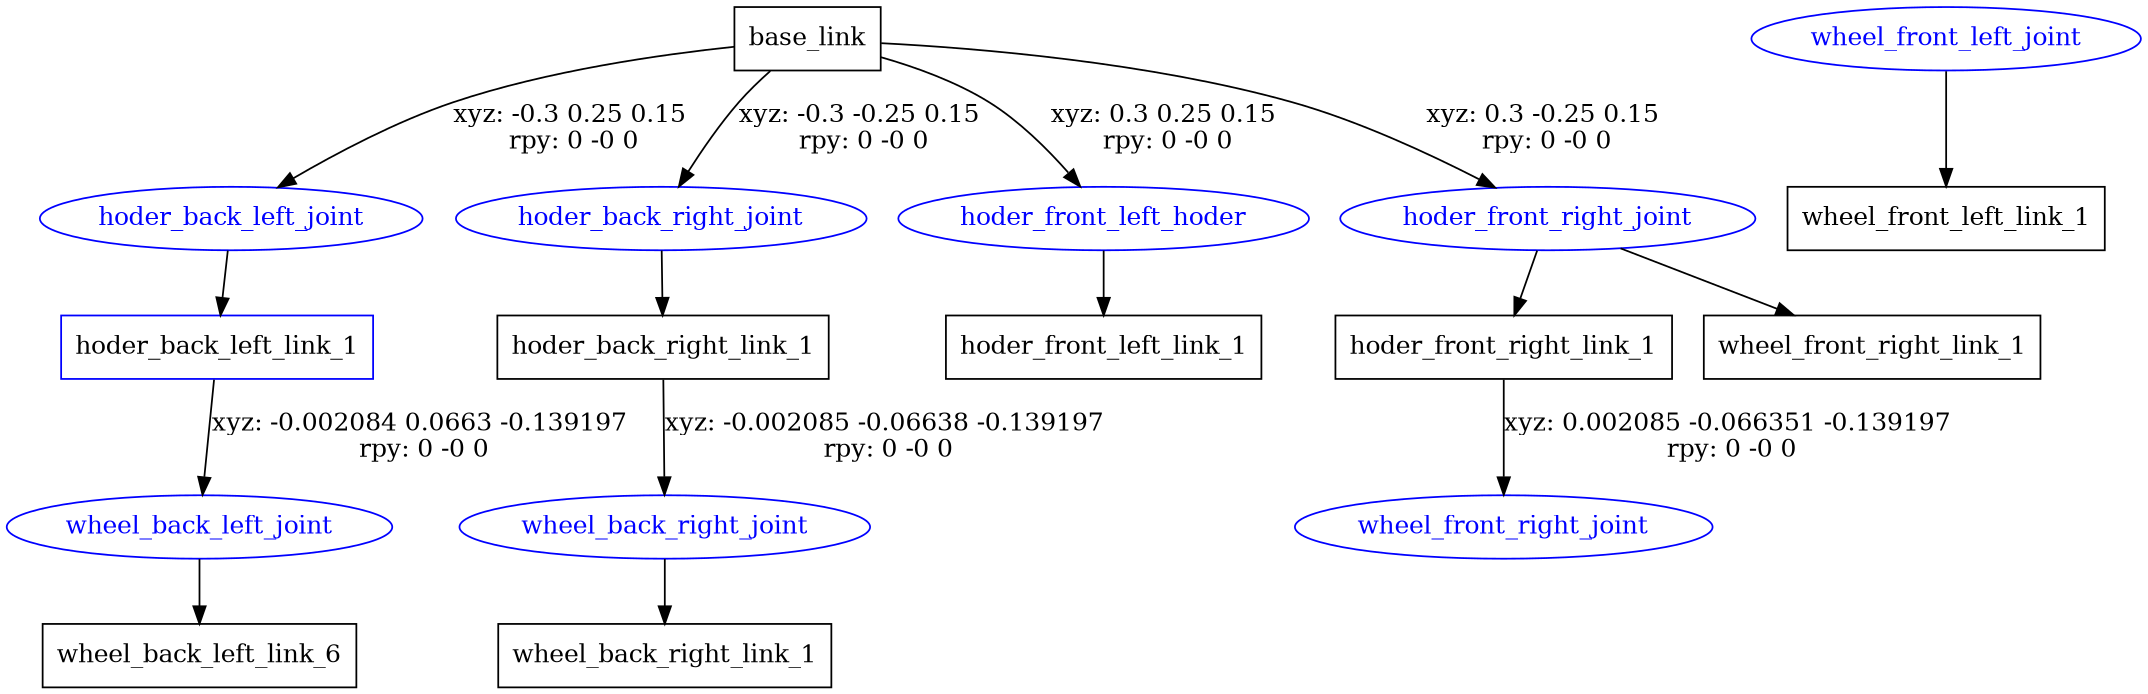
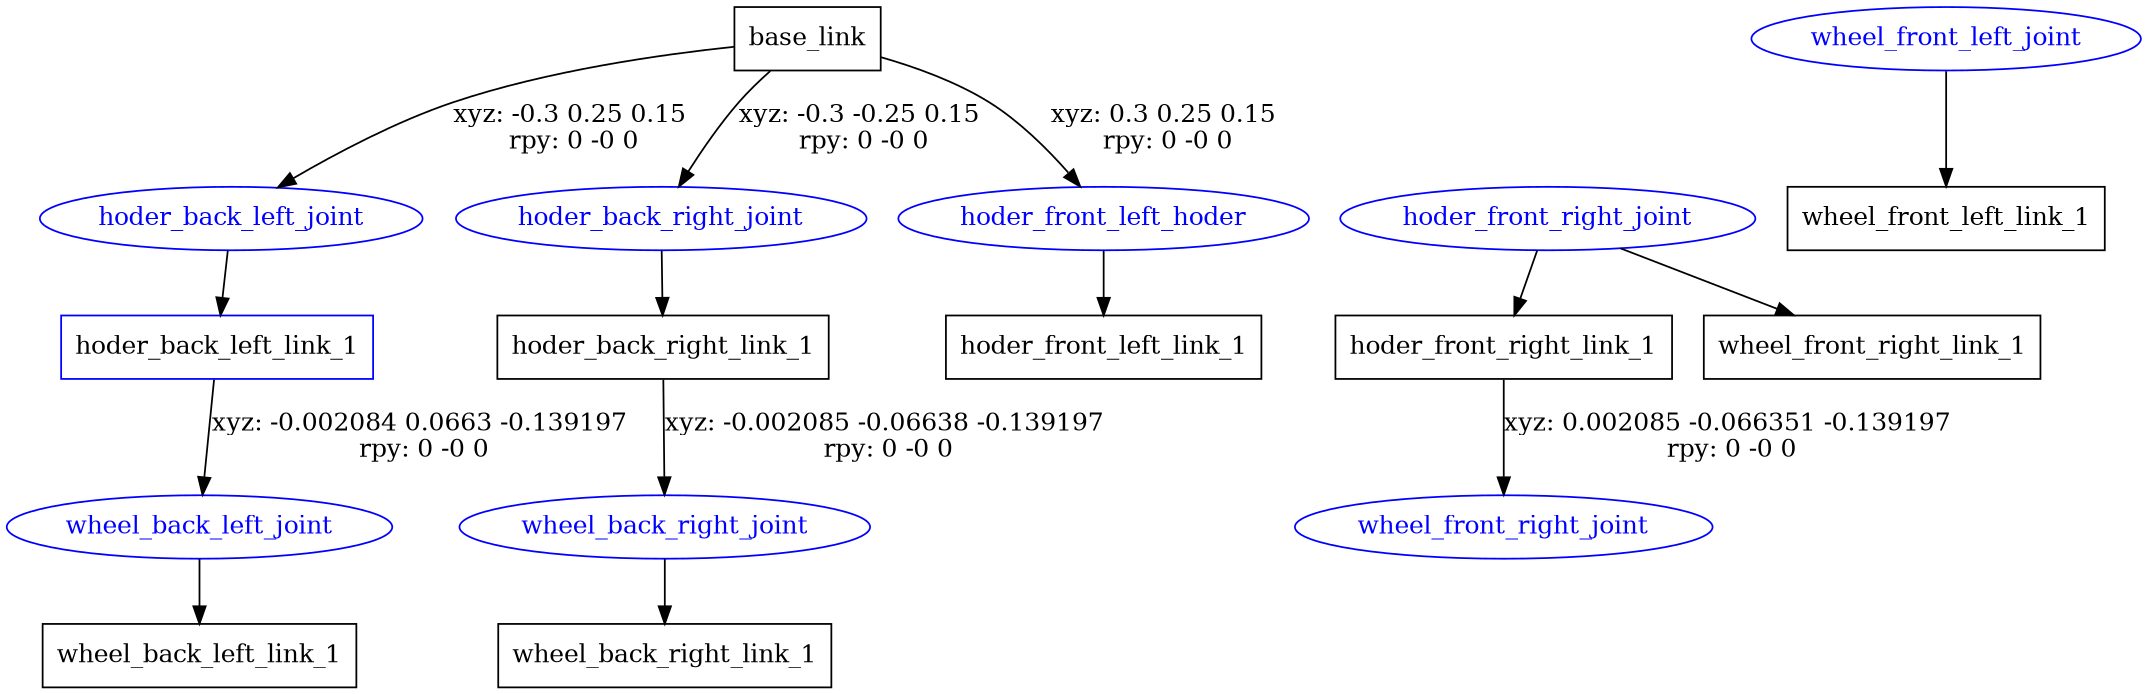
(1188, 78) -> none
(199, 656) -> (199, 656)
